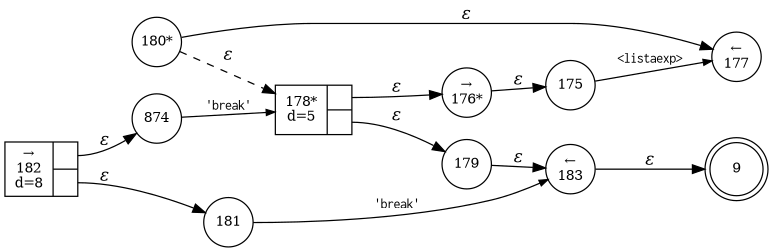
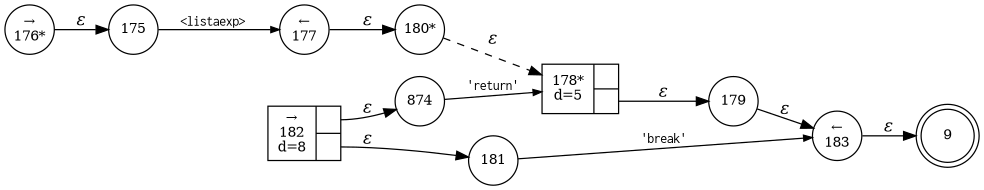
(442, 23) -> (356, 30)
(391, 97) -> none
(228, 106) -> (493, 86)
